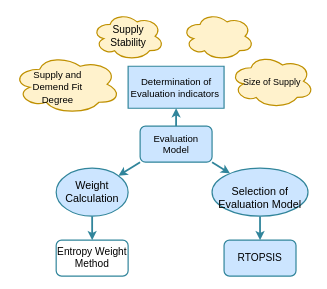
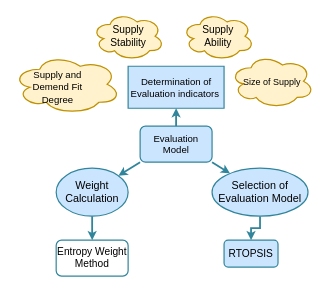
none -> (218, 36)
(260, 198) -> (260, 192)
(260, 258) -> (251, 254)
